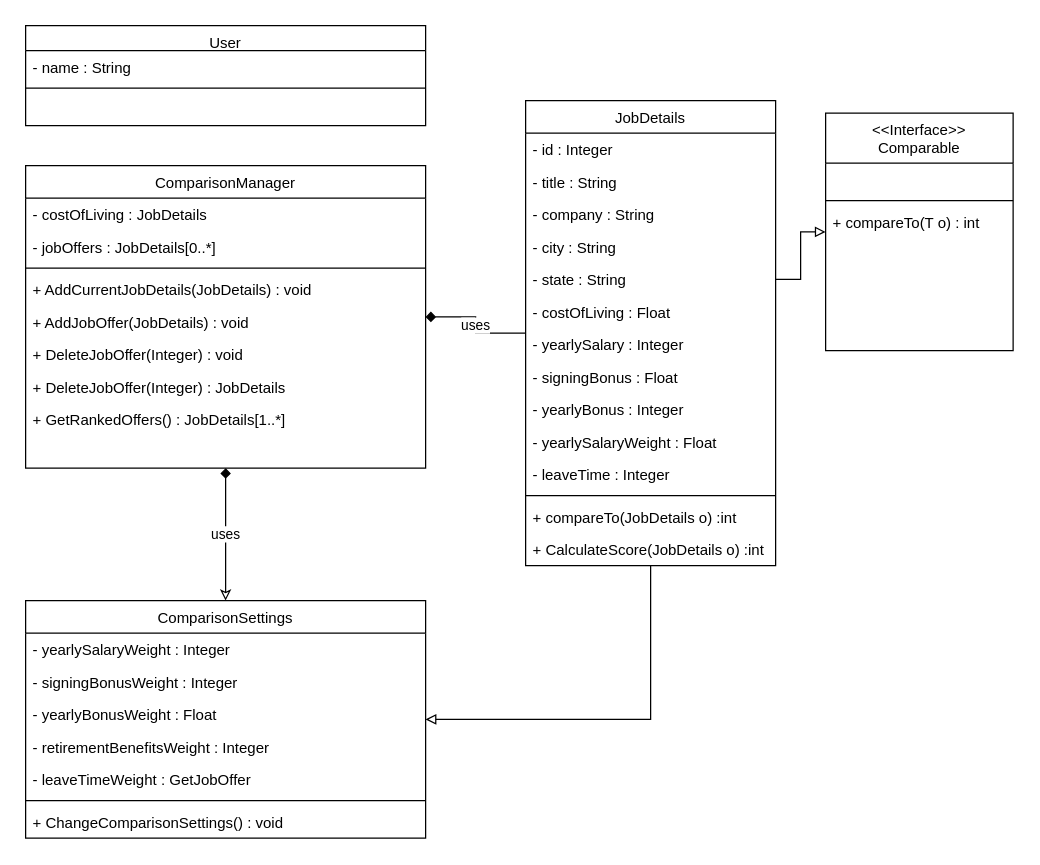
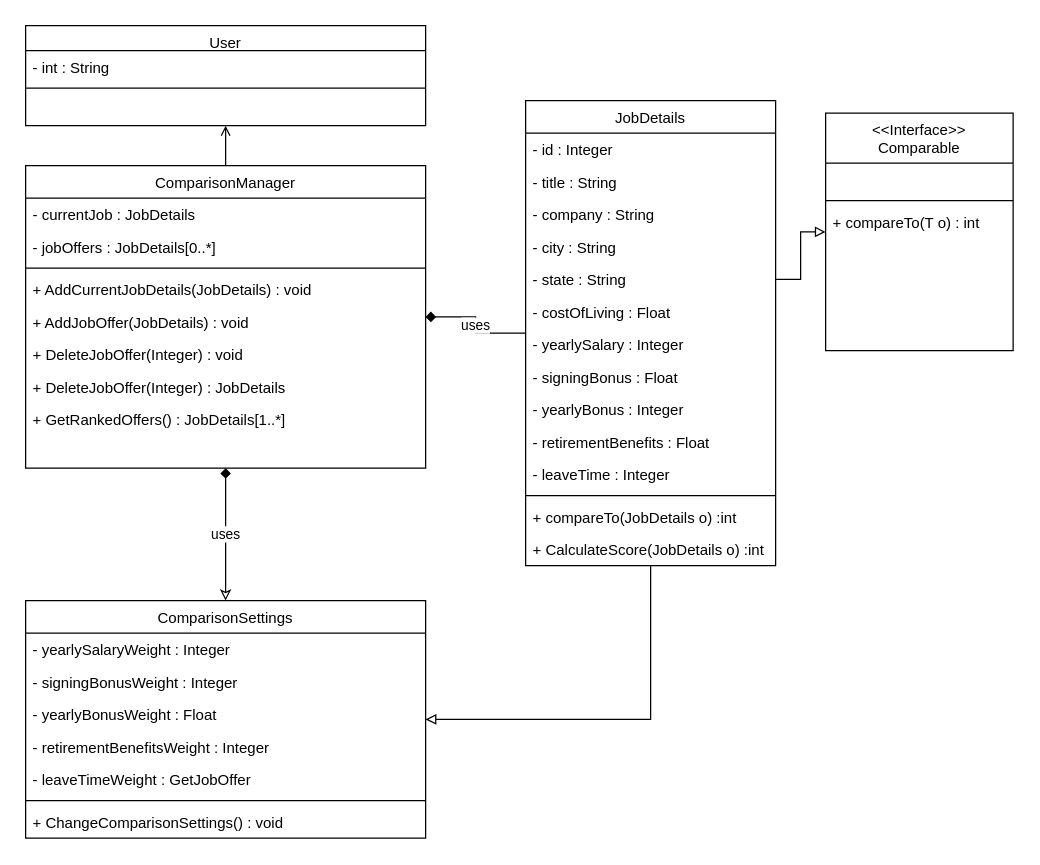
(86, 68) -> (80, 68)
none -> (226, 144)
(130, 215) -> (126, 215)
(635, 443) -> (636, 443)
